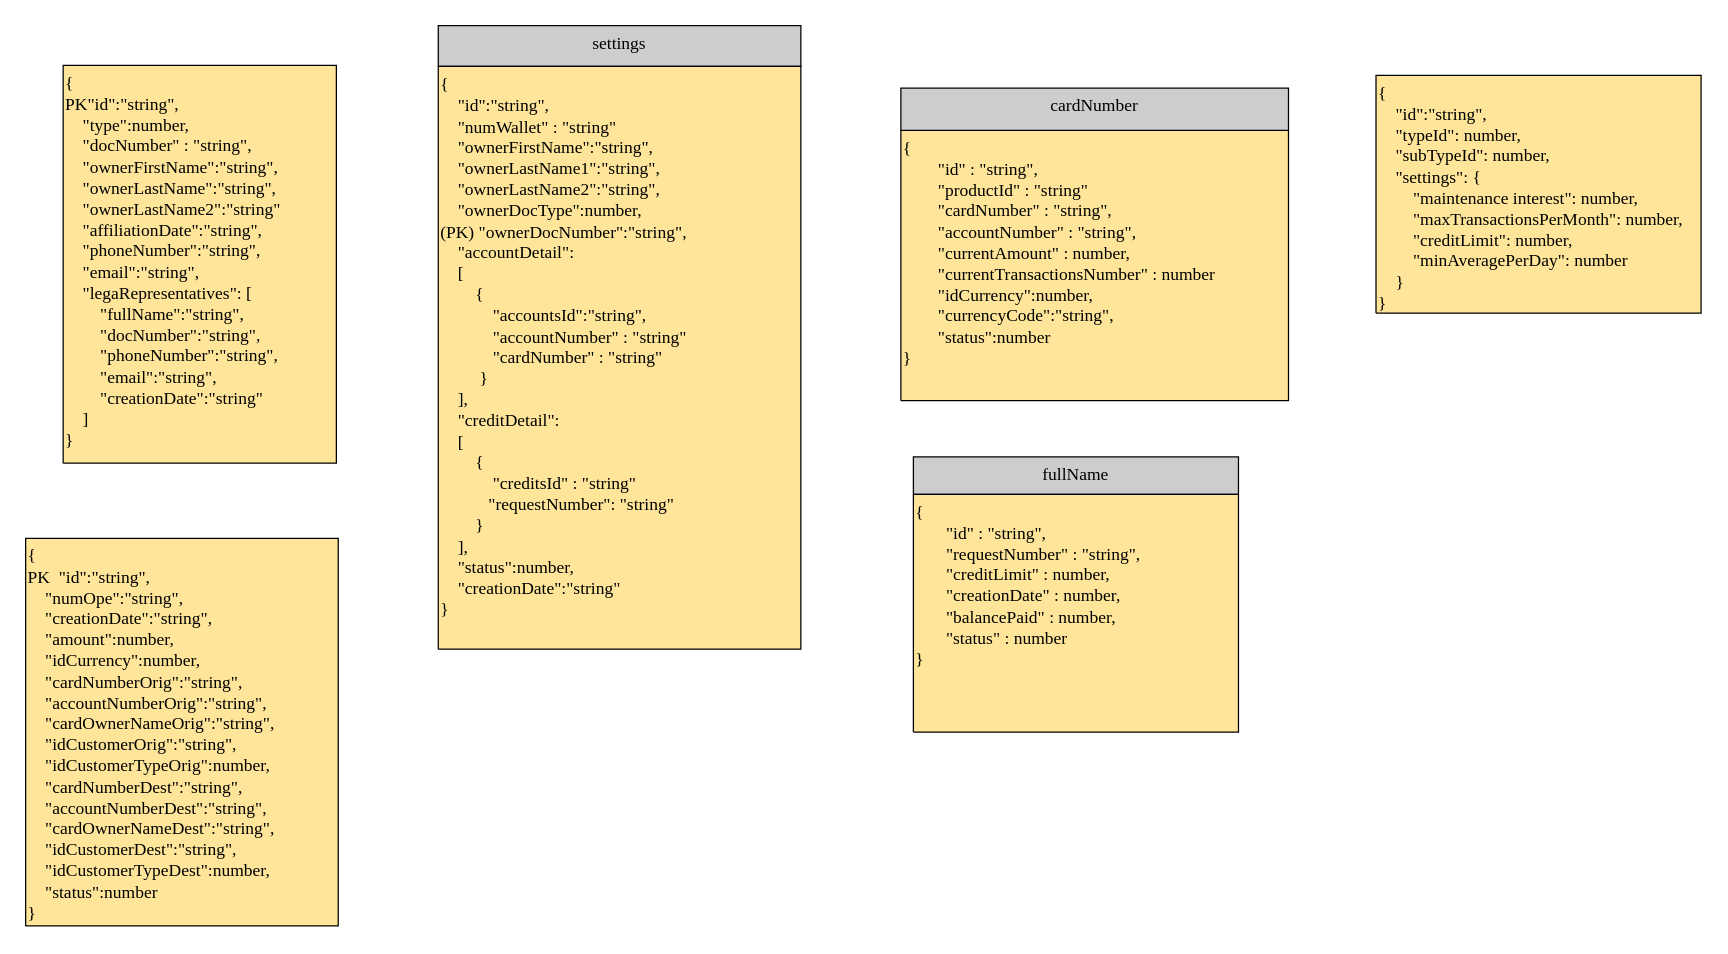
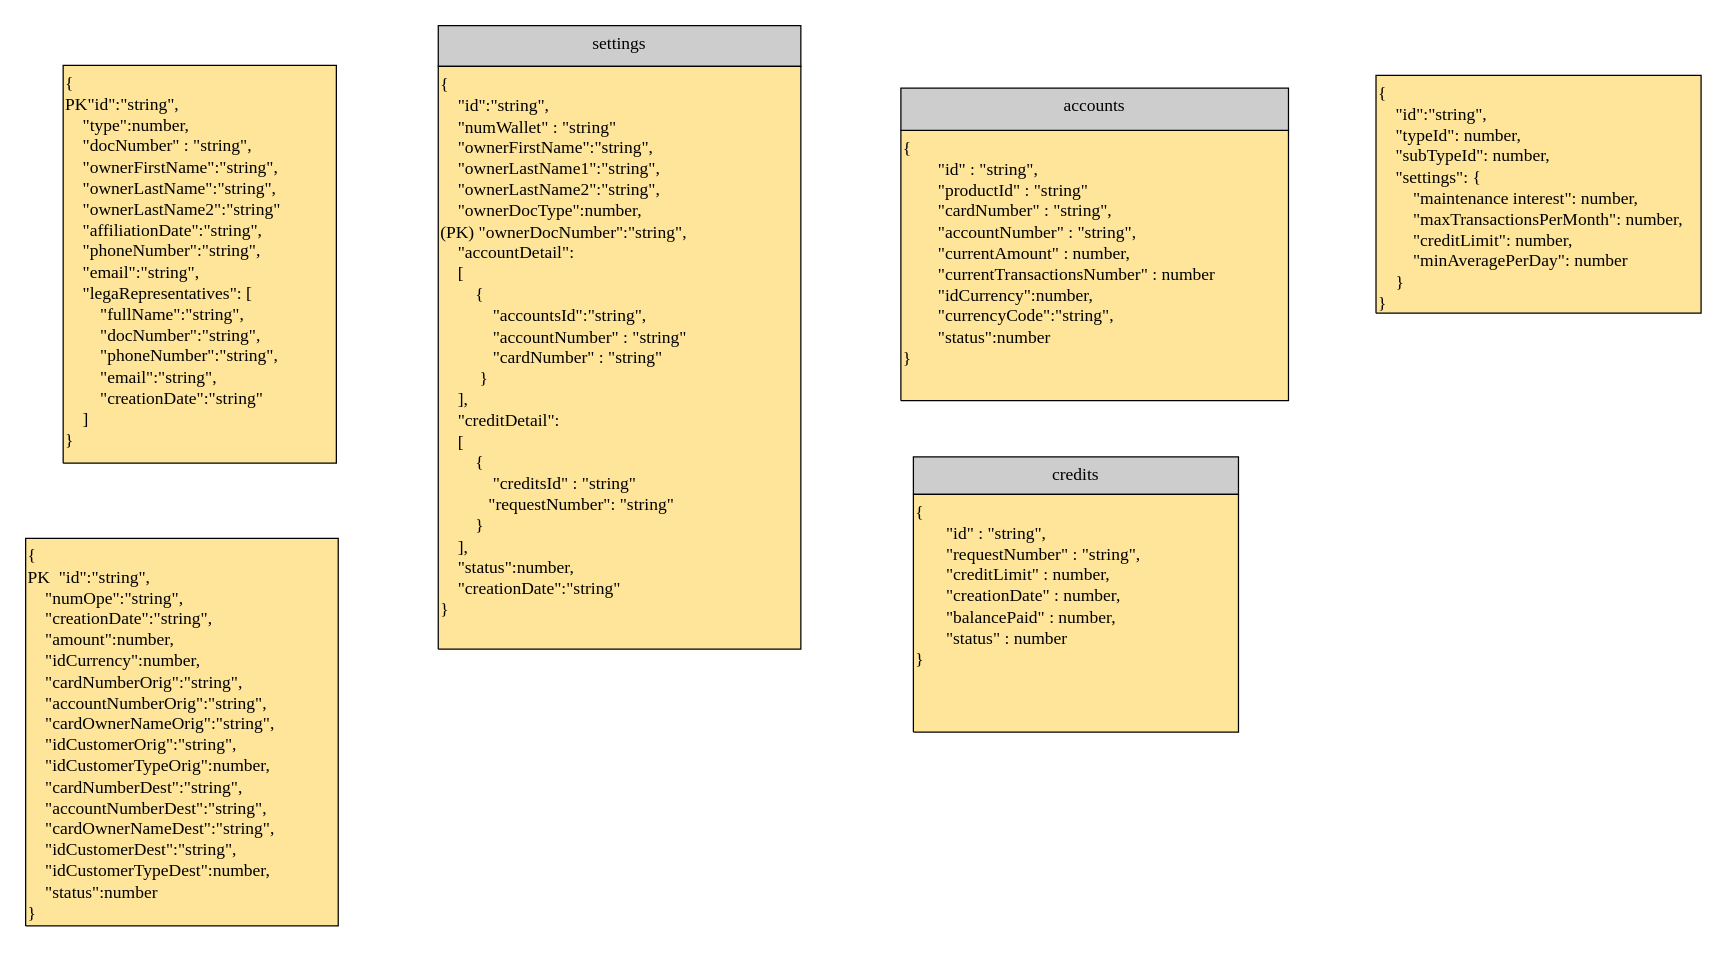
(1094, 106) -> (1094, 106)
(1076, 475) -> (1076, 475)
